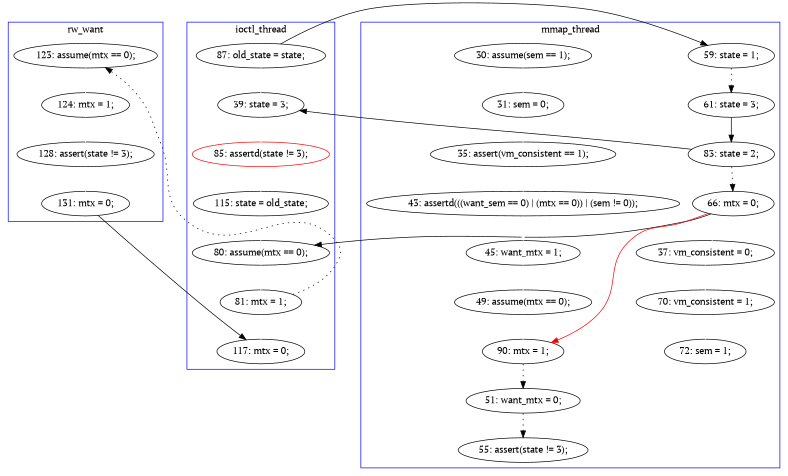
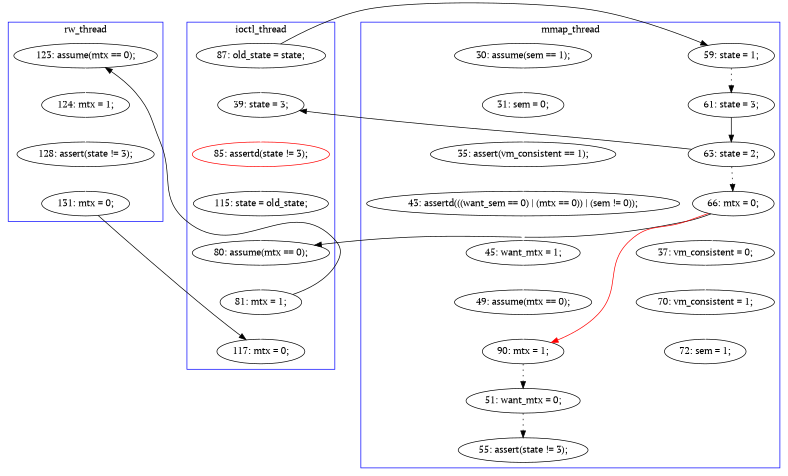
(86, 30) -> (86, 30)
(731, 154) -> (731, 154)
(216, 234) -> (216, 234)
